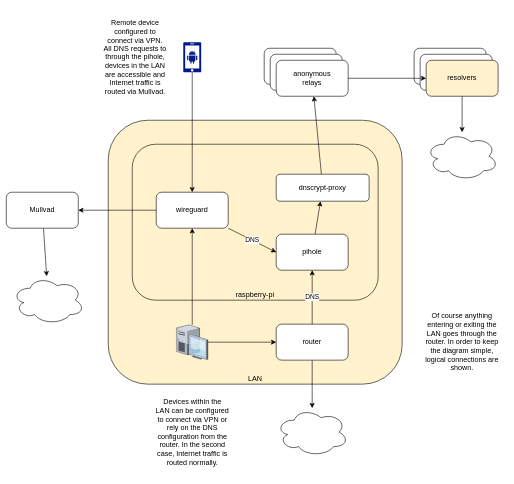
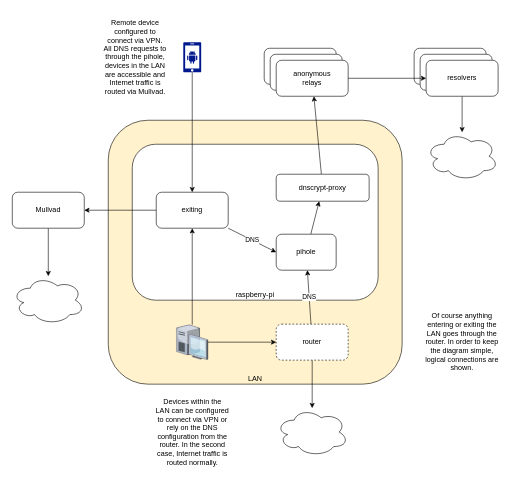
(462, 78) -> (462, 78)
(42, 210) -> (48, 210)
(192, 210) -> (192, 210)
(255, 222) -> (255, 222)
(312, 252) -> (306, 252)
(312, 342) -> (312, 342)
